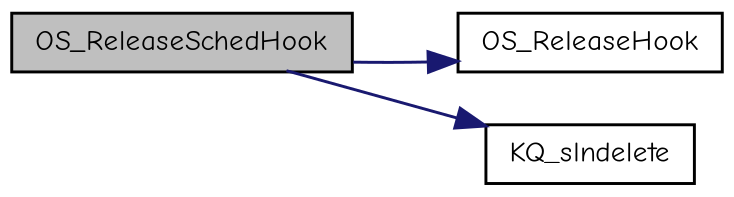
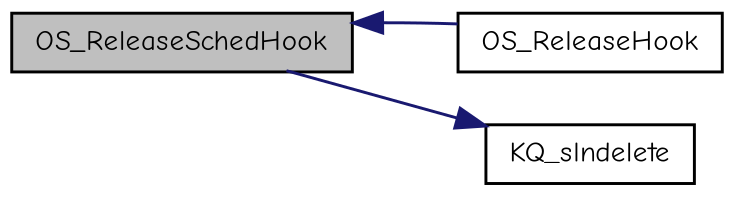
(391, 62) -> (420, 23)
